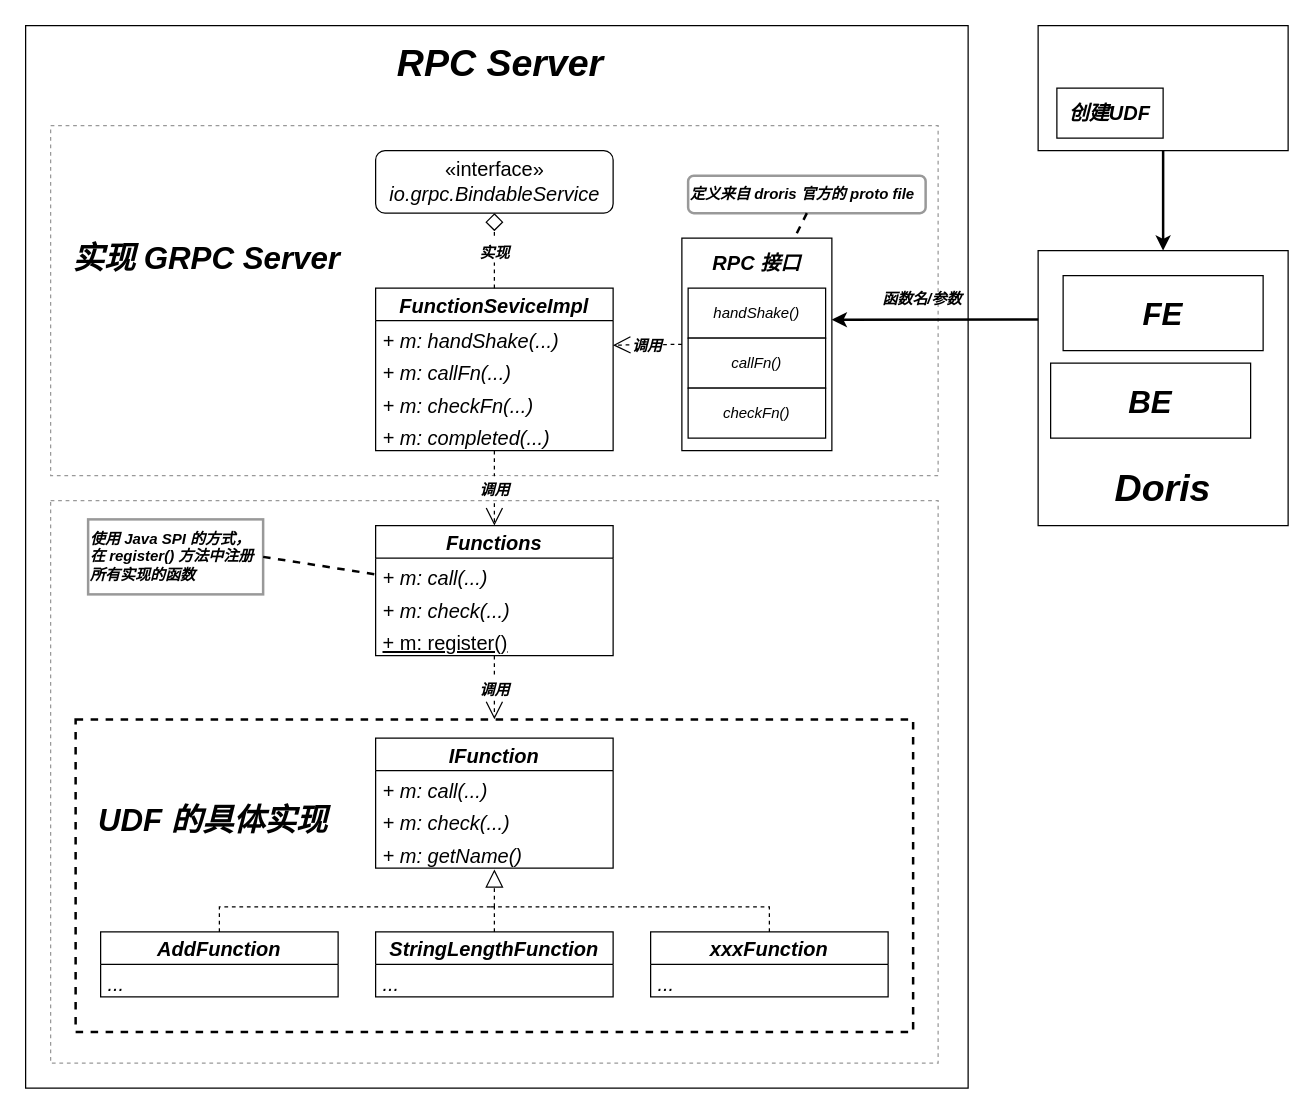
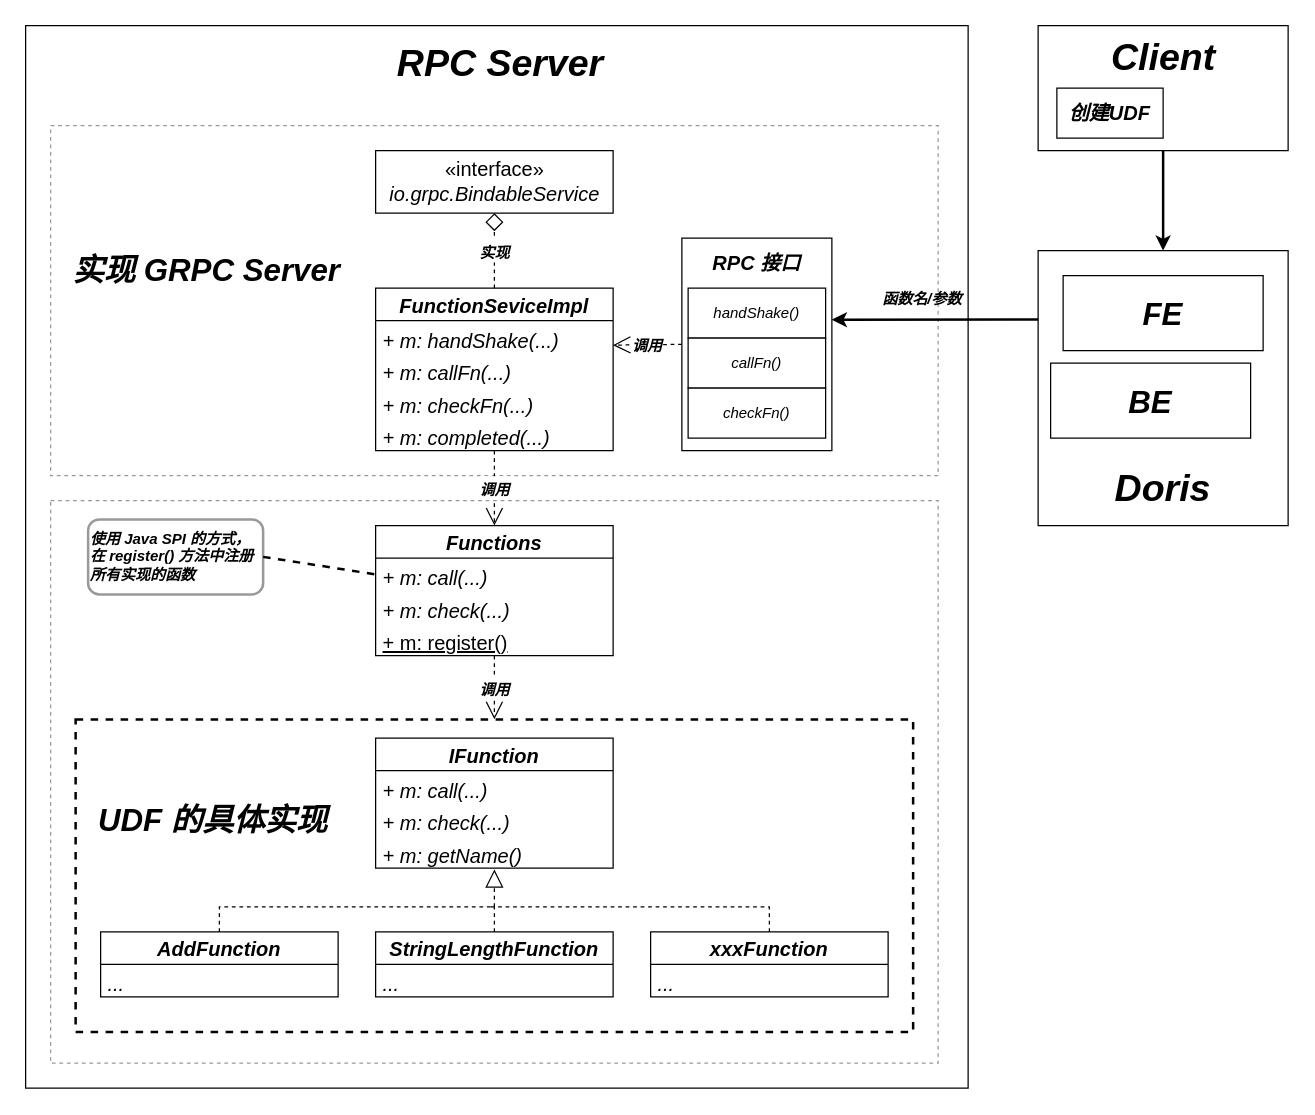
none -> (1163, 57)
(494, 182) -> (494, 182)
(807, 194) -> none
(801, 224) -> none
(207, 257) -> (207, 269)
(176, 557) -> (176, 557)
